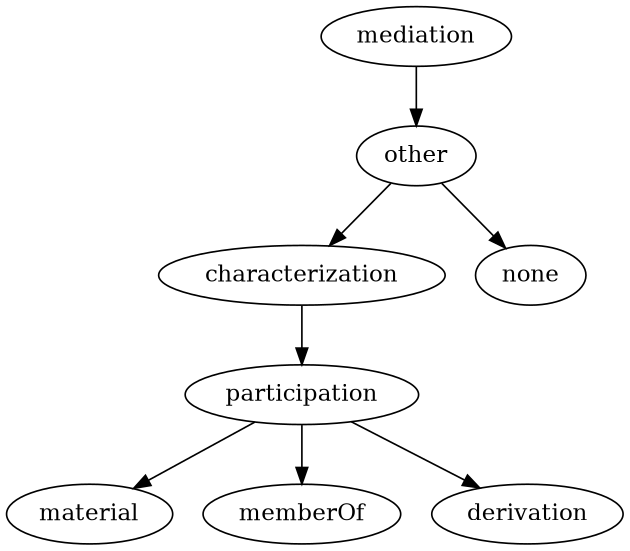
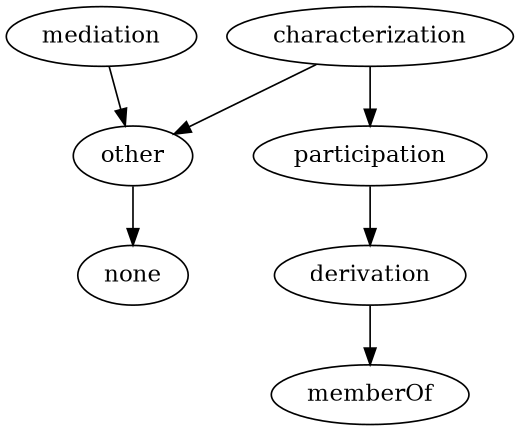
(366, 208) -> (253, 96)
(302, 446) -> (370, 327)
(90, 514) -> none
